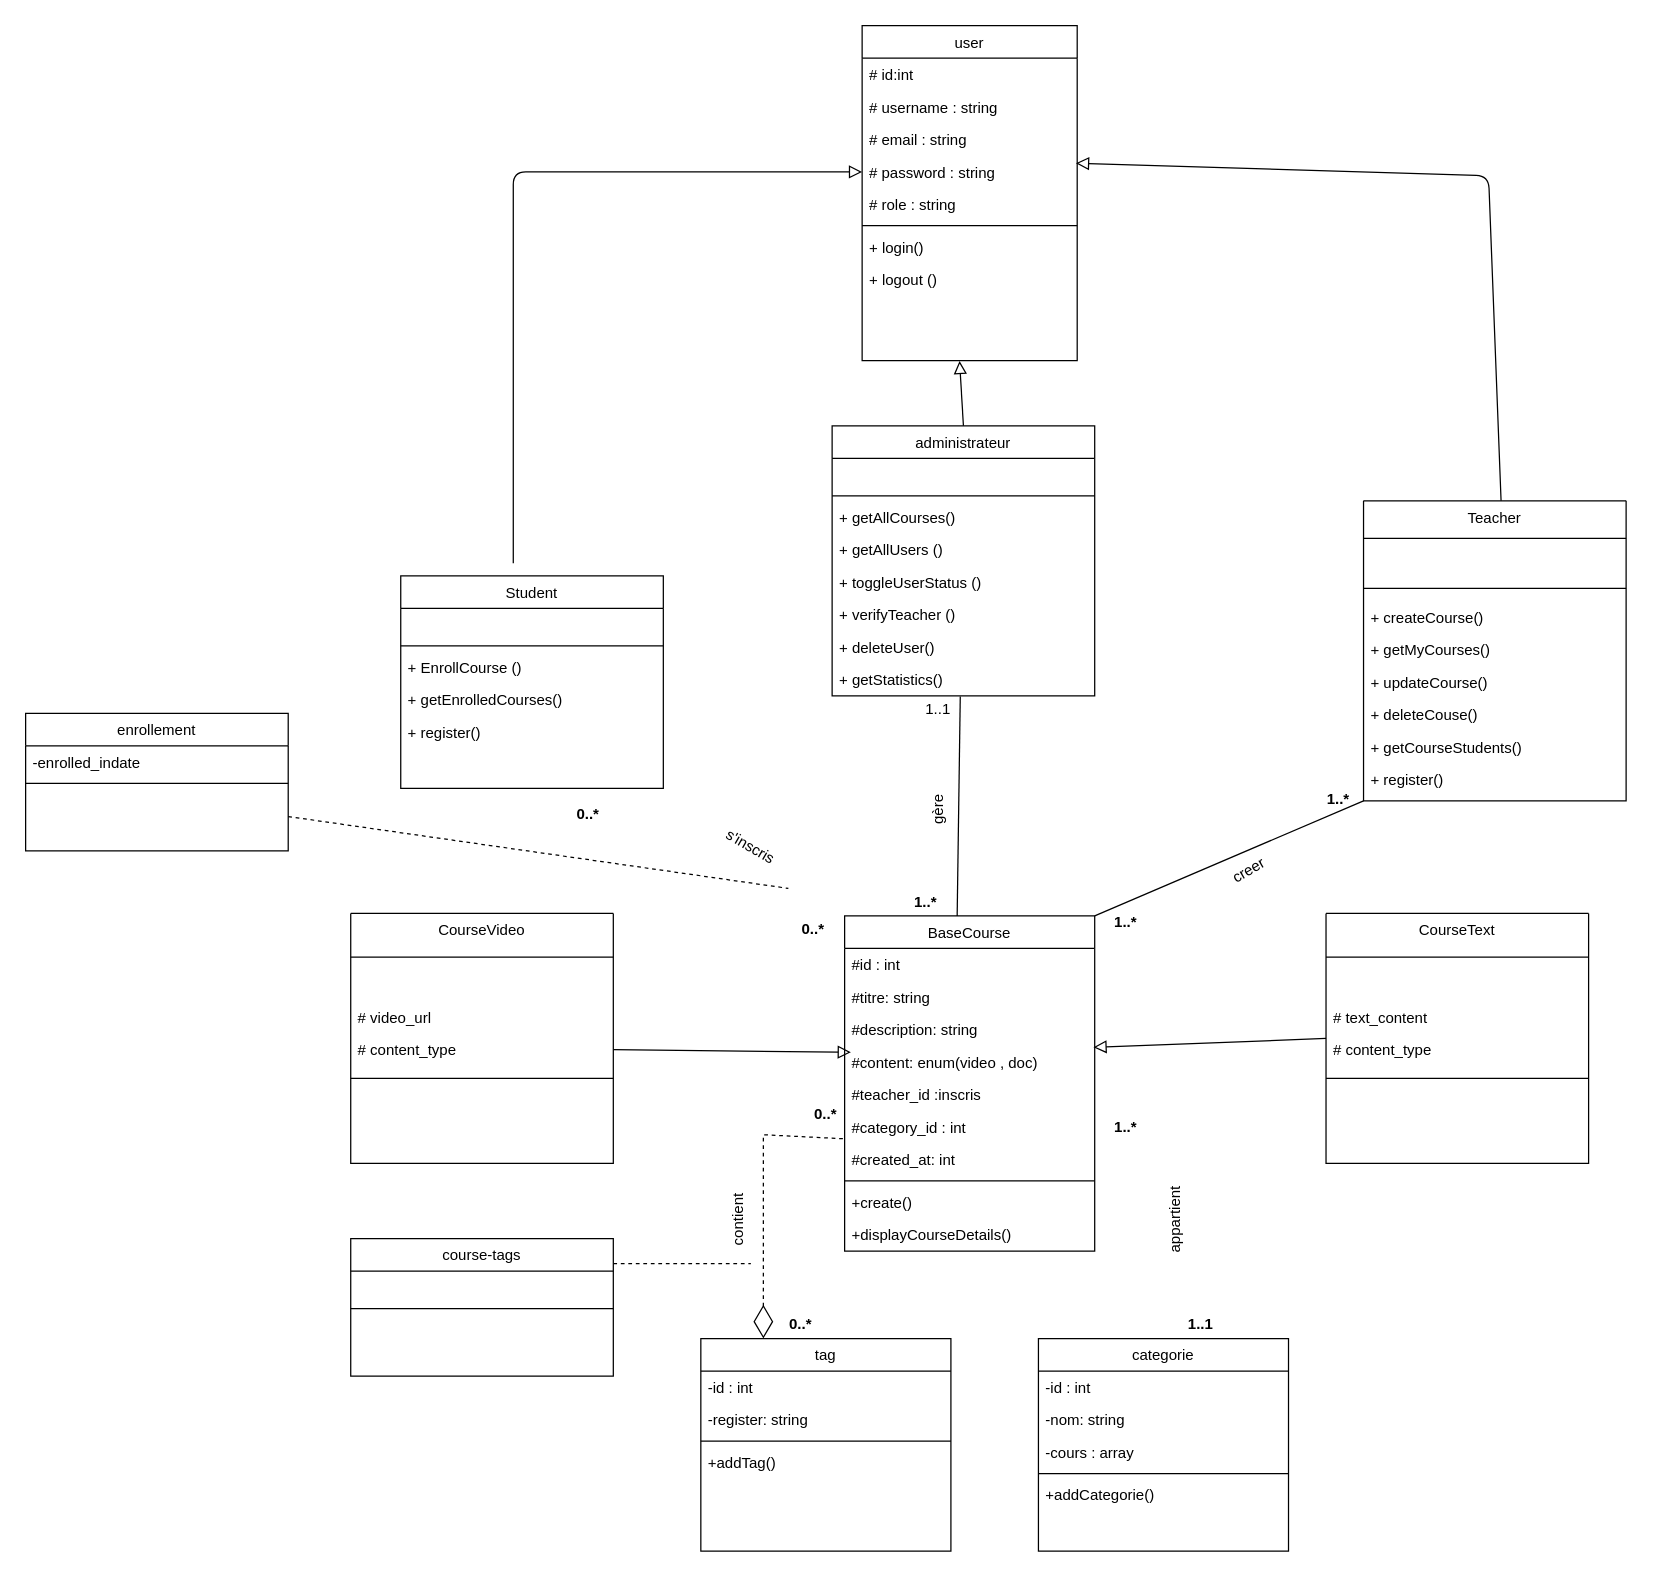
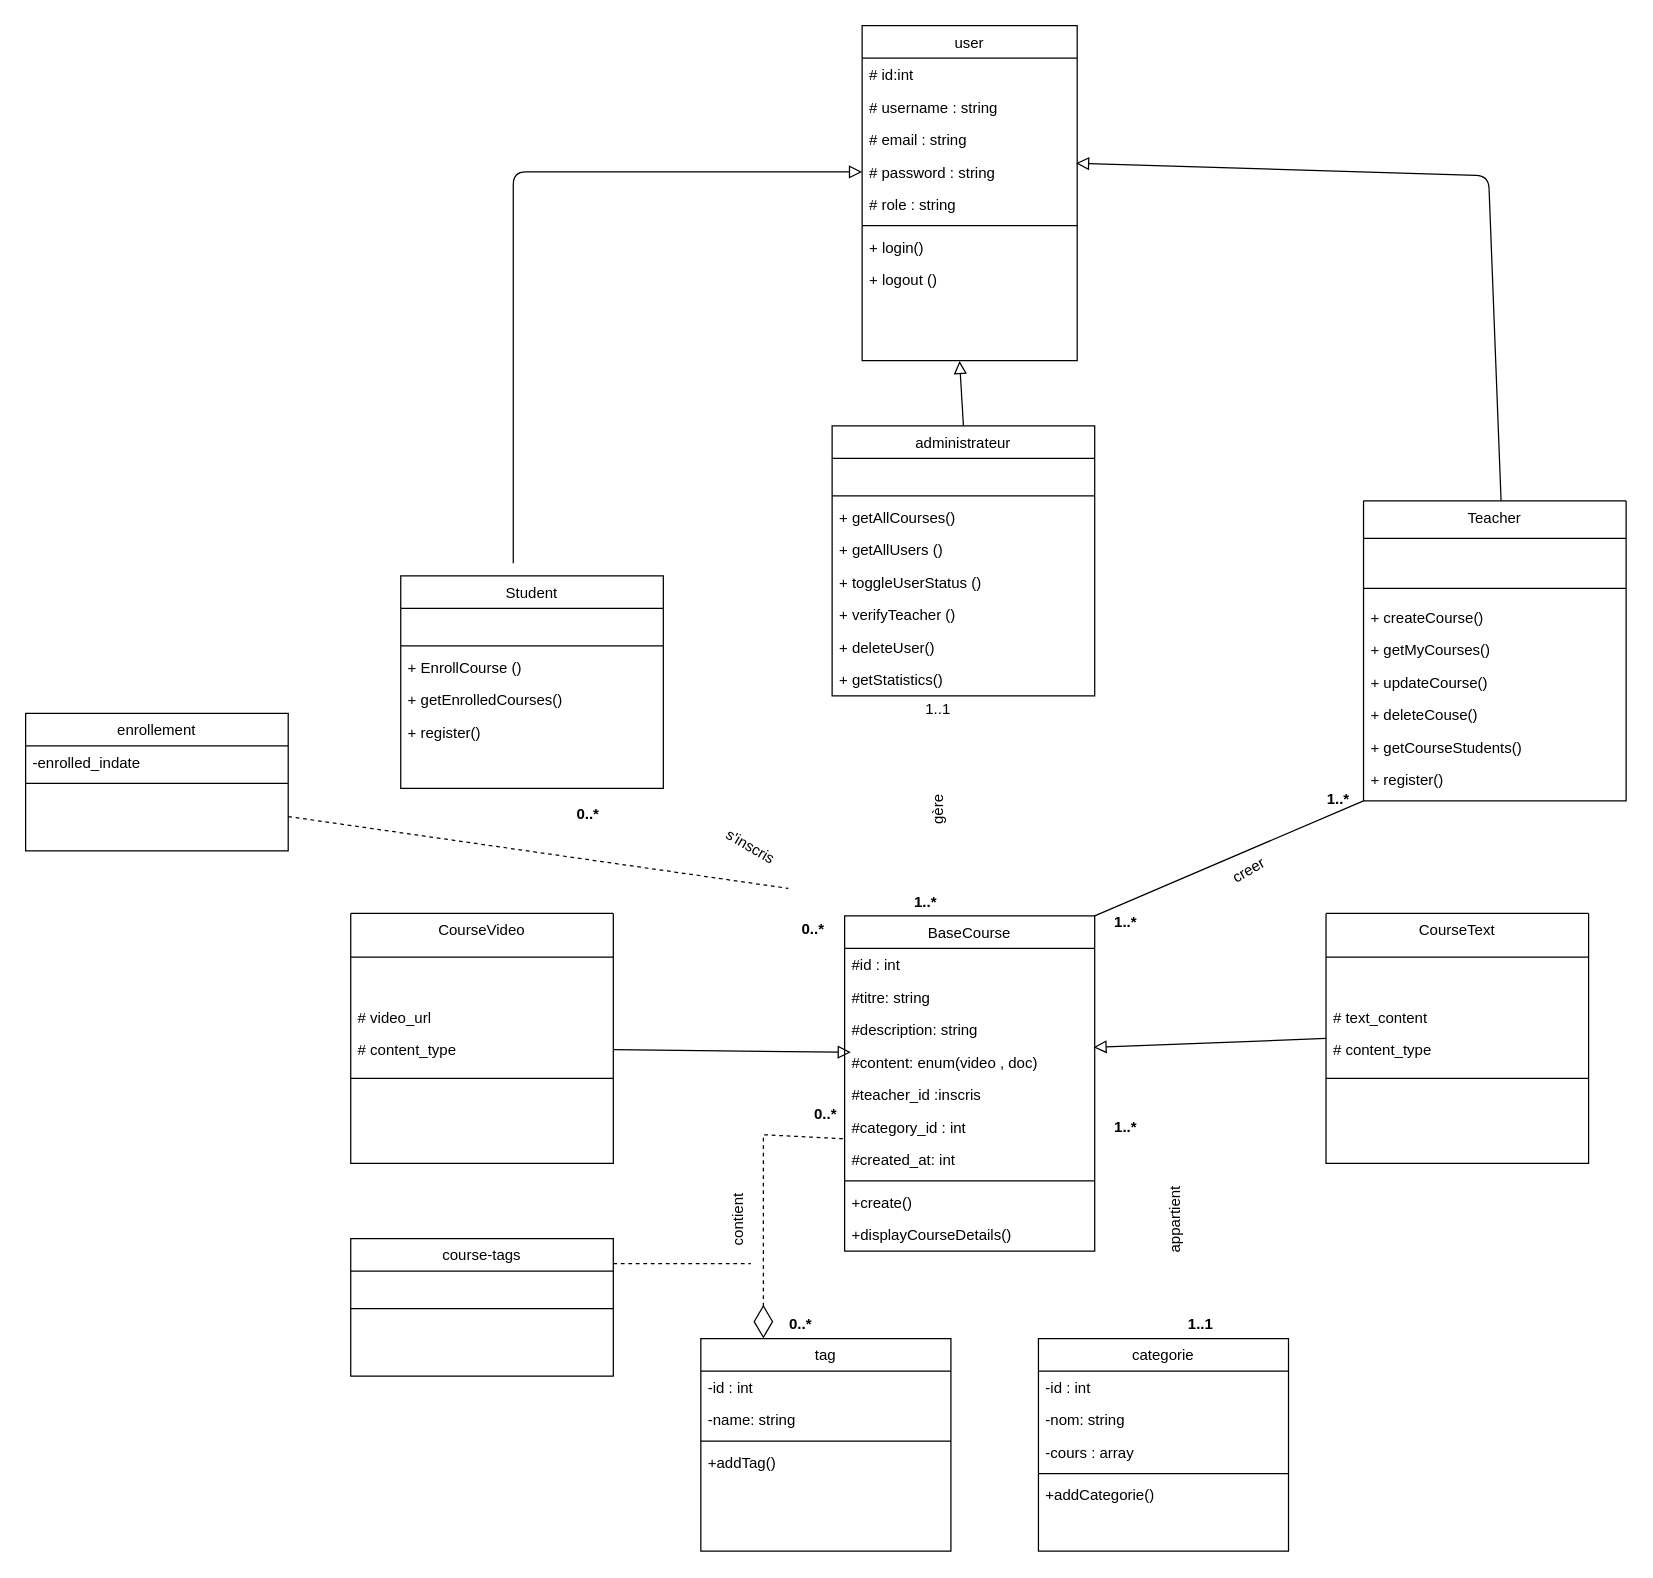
(958, 808) -> none
(771, 1420) -> (756, 1420)
